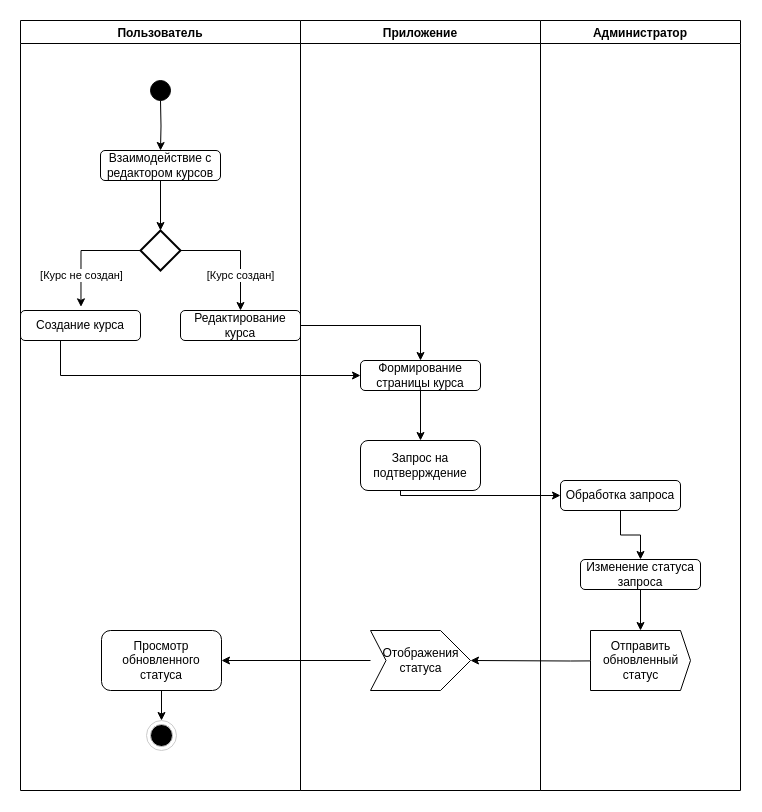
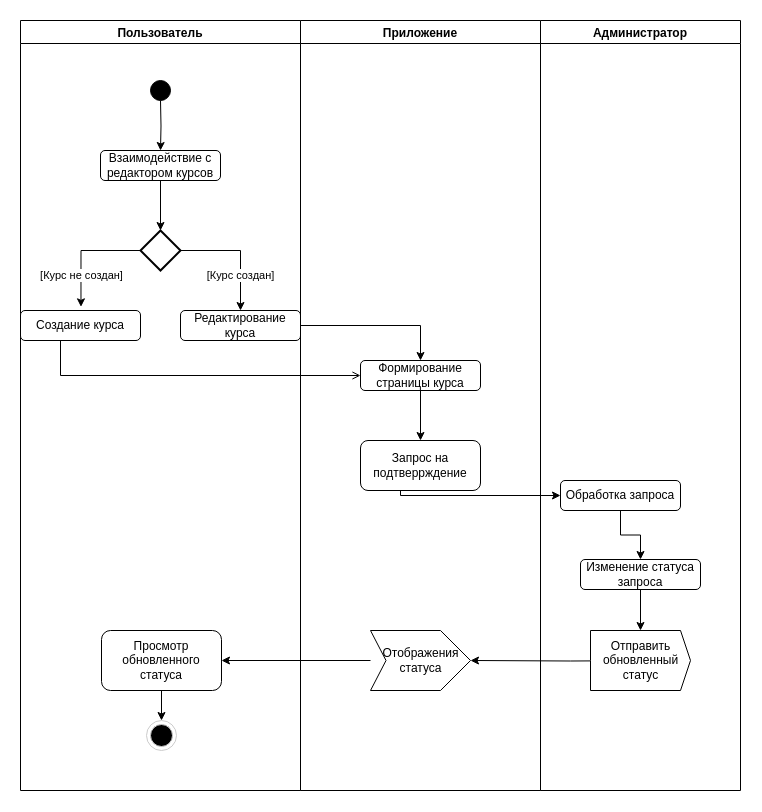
(352, 376) -> (353, 376)
